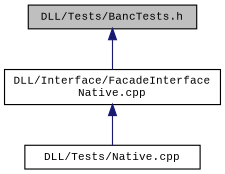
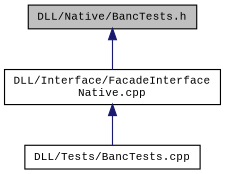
(112, 17) -> (112, 17)
(112, 157) -> (112, 157)
